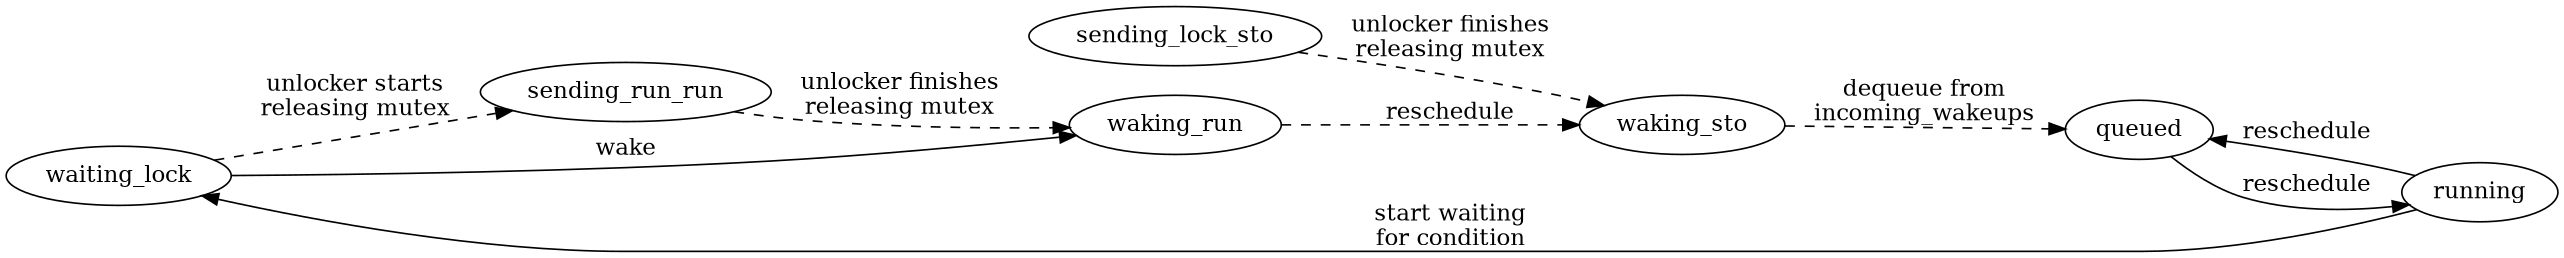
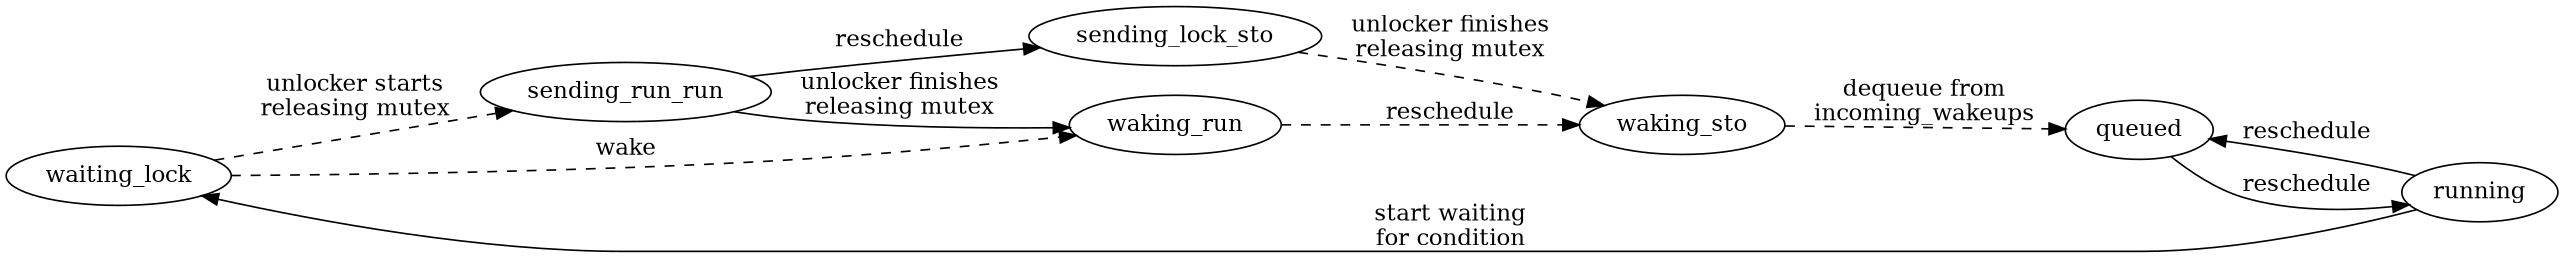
none -> (886, 62)
(893, 126) -> (893, 126)
(646, 167) -> (646, 167)
